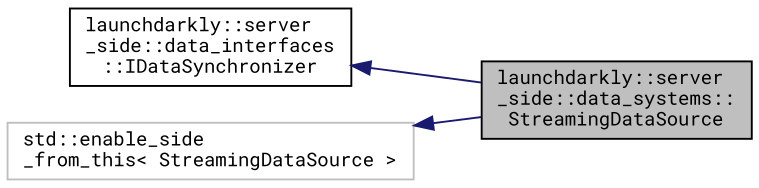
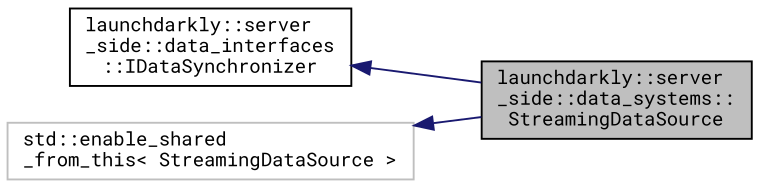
(211, 151) -> (211, 151)
